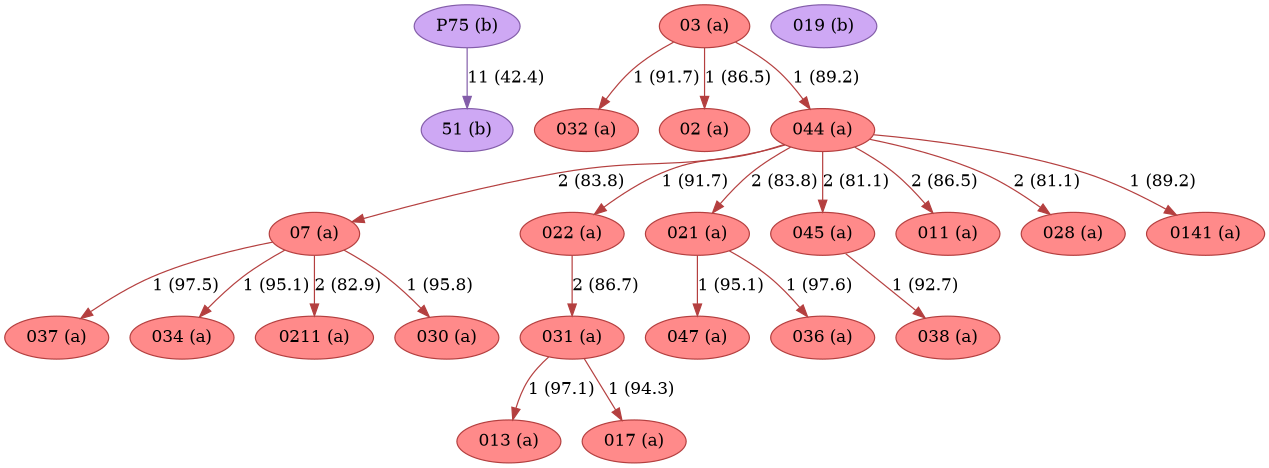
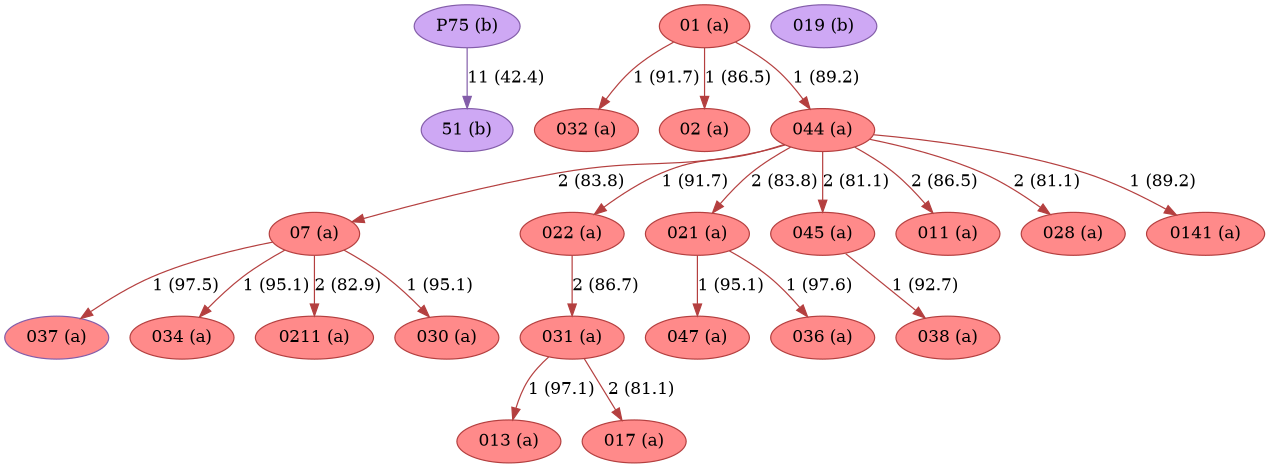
(705, 26) -> (705, 26)
(440, 286) -> (440, 286)
(57, 338) -> (57, 338)
(641, 390) -> (641, 390)
